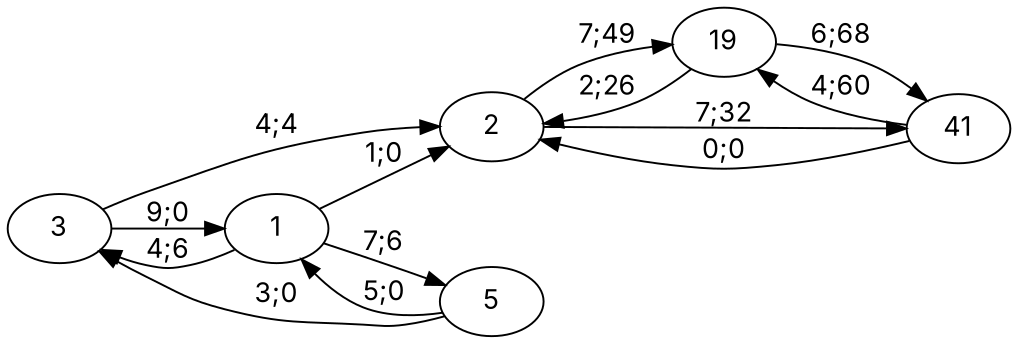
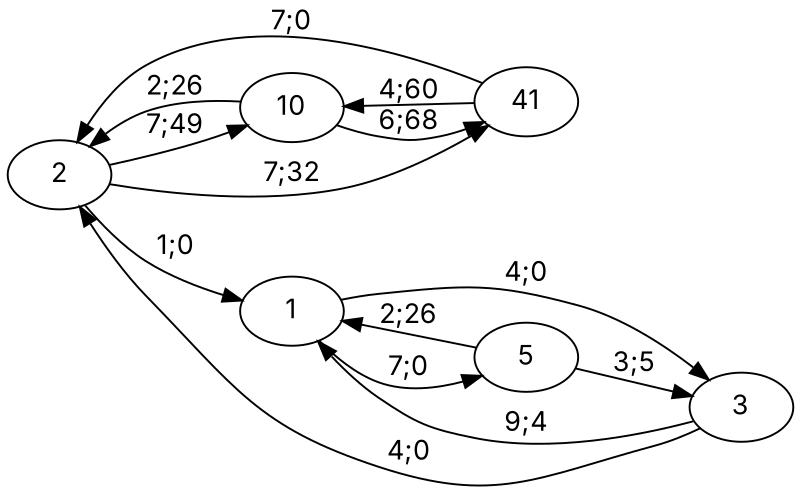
(724, 42) -> (292, 108)
(277, 126) -> (409, 452)
(724, 151) -> (292, 22)
(375, 182) -> (147, 262)
(168, 214) -> (526, 424)
(384, 243) -> (409, 368)
(168, 251) -> (526, 274)
(384, 293) -> (409, 316)
(277, 295) -> (634, 364)
